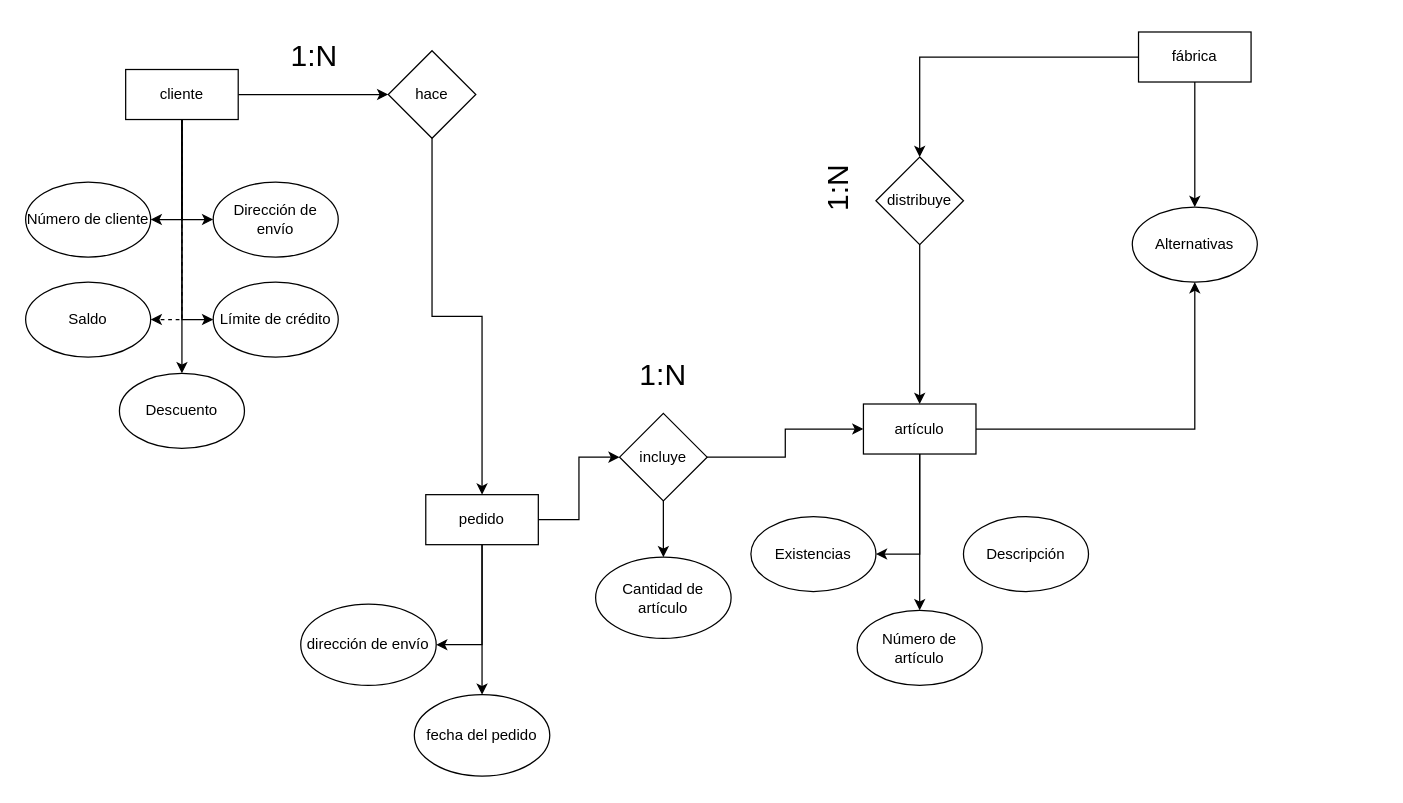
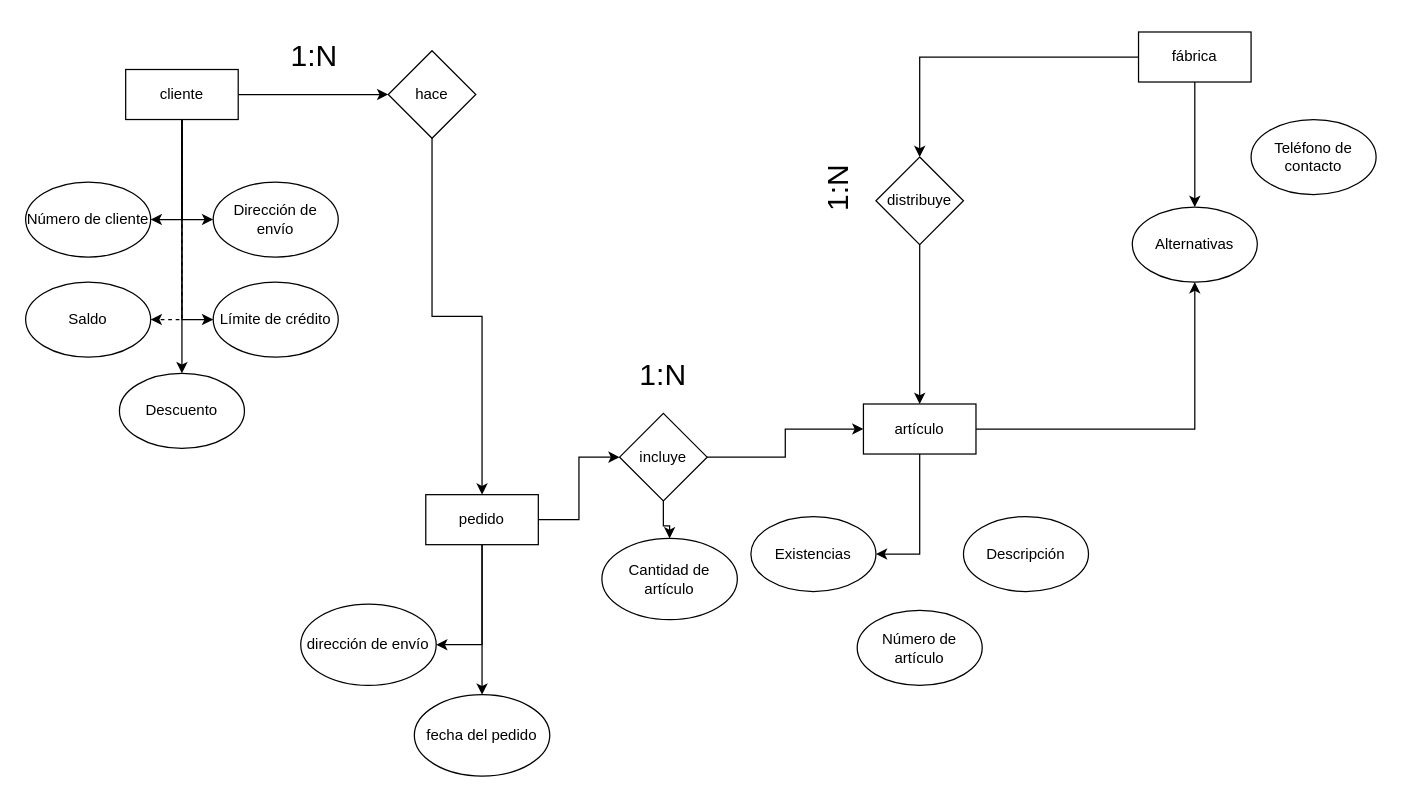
none -> (1313, 157)
(919, 578) -> none
(663, 598) -> (669, 579)
